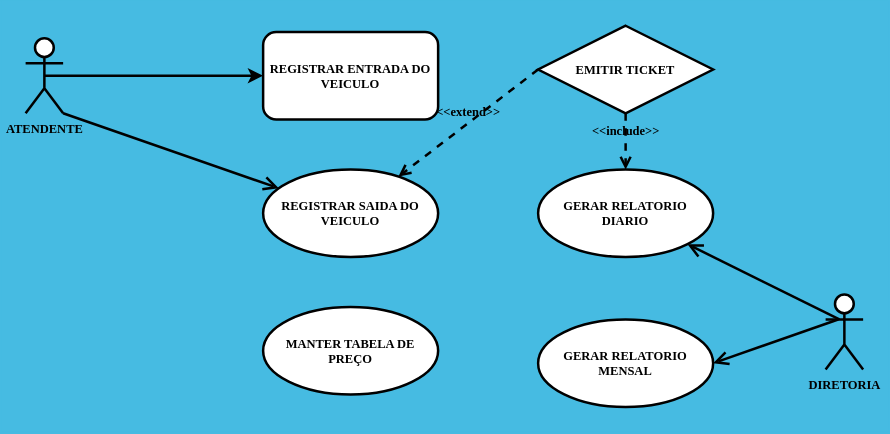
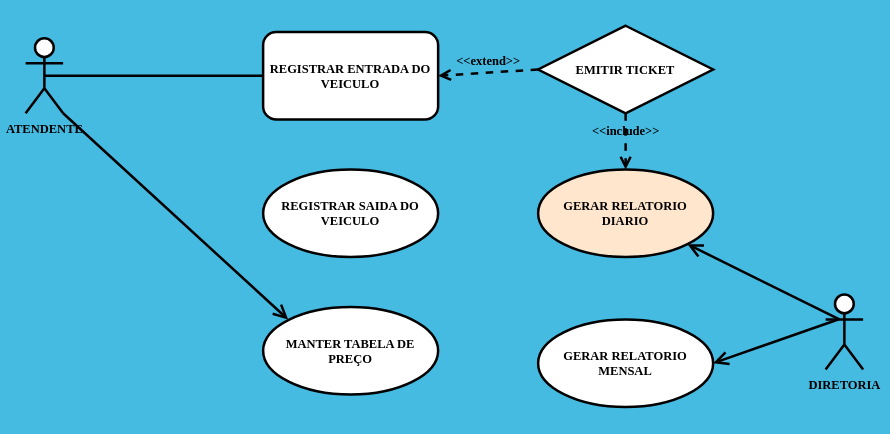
(250, 76) -> (254, 76)
(470, 121) -> (491, 72)
(168, 150) -> (174, 215)
(626, 213) -> (626, 213)
